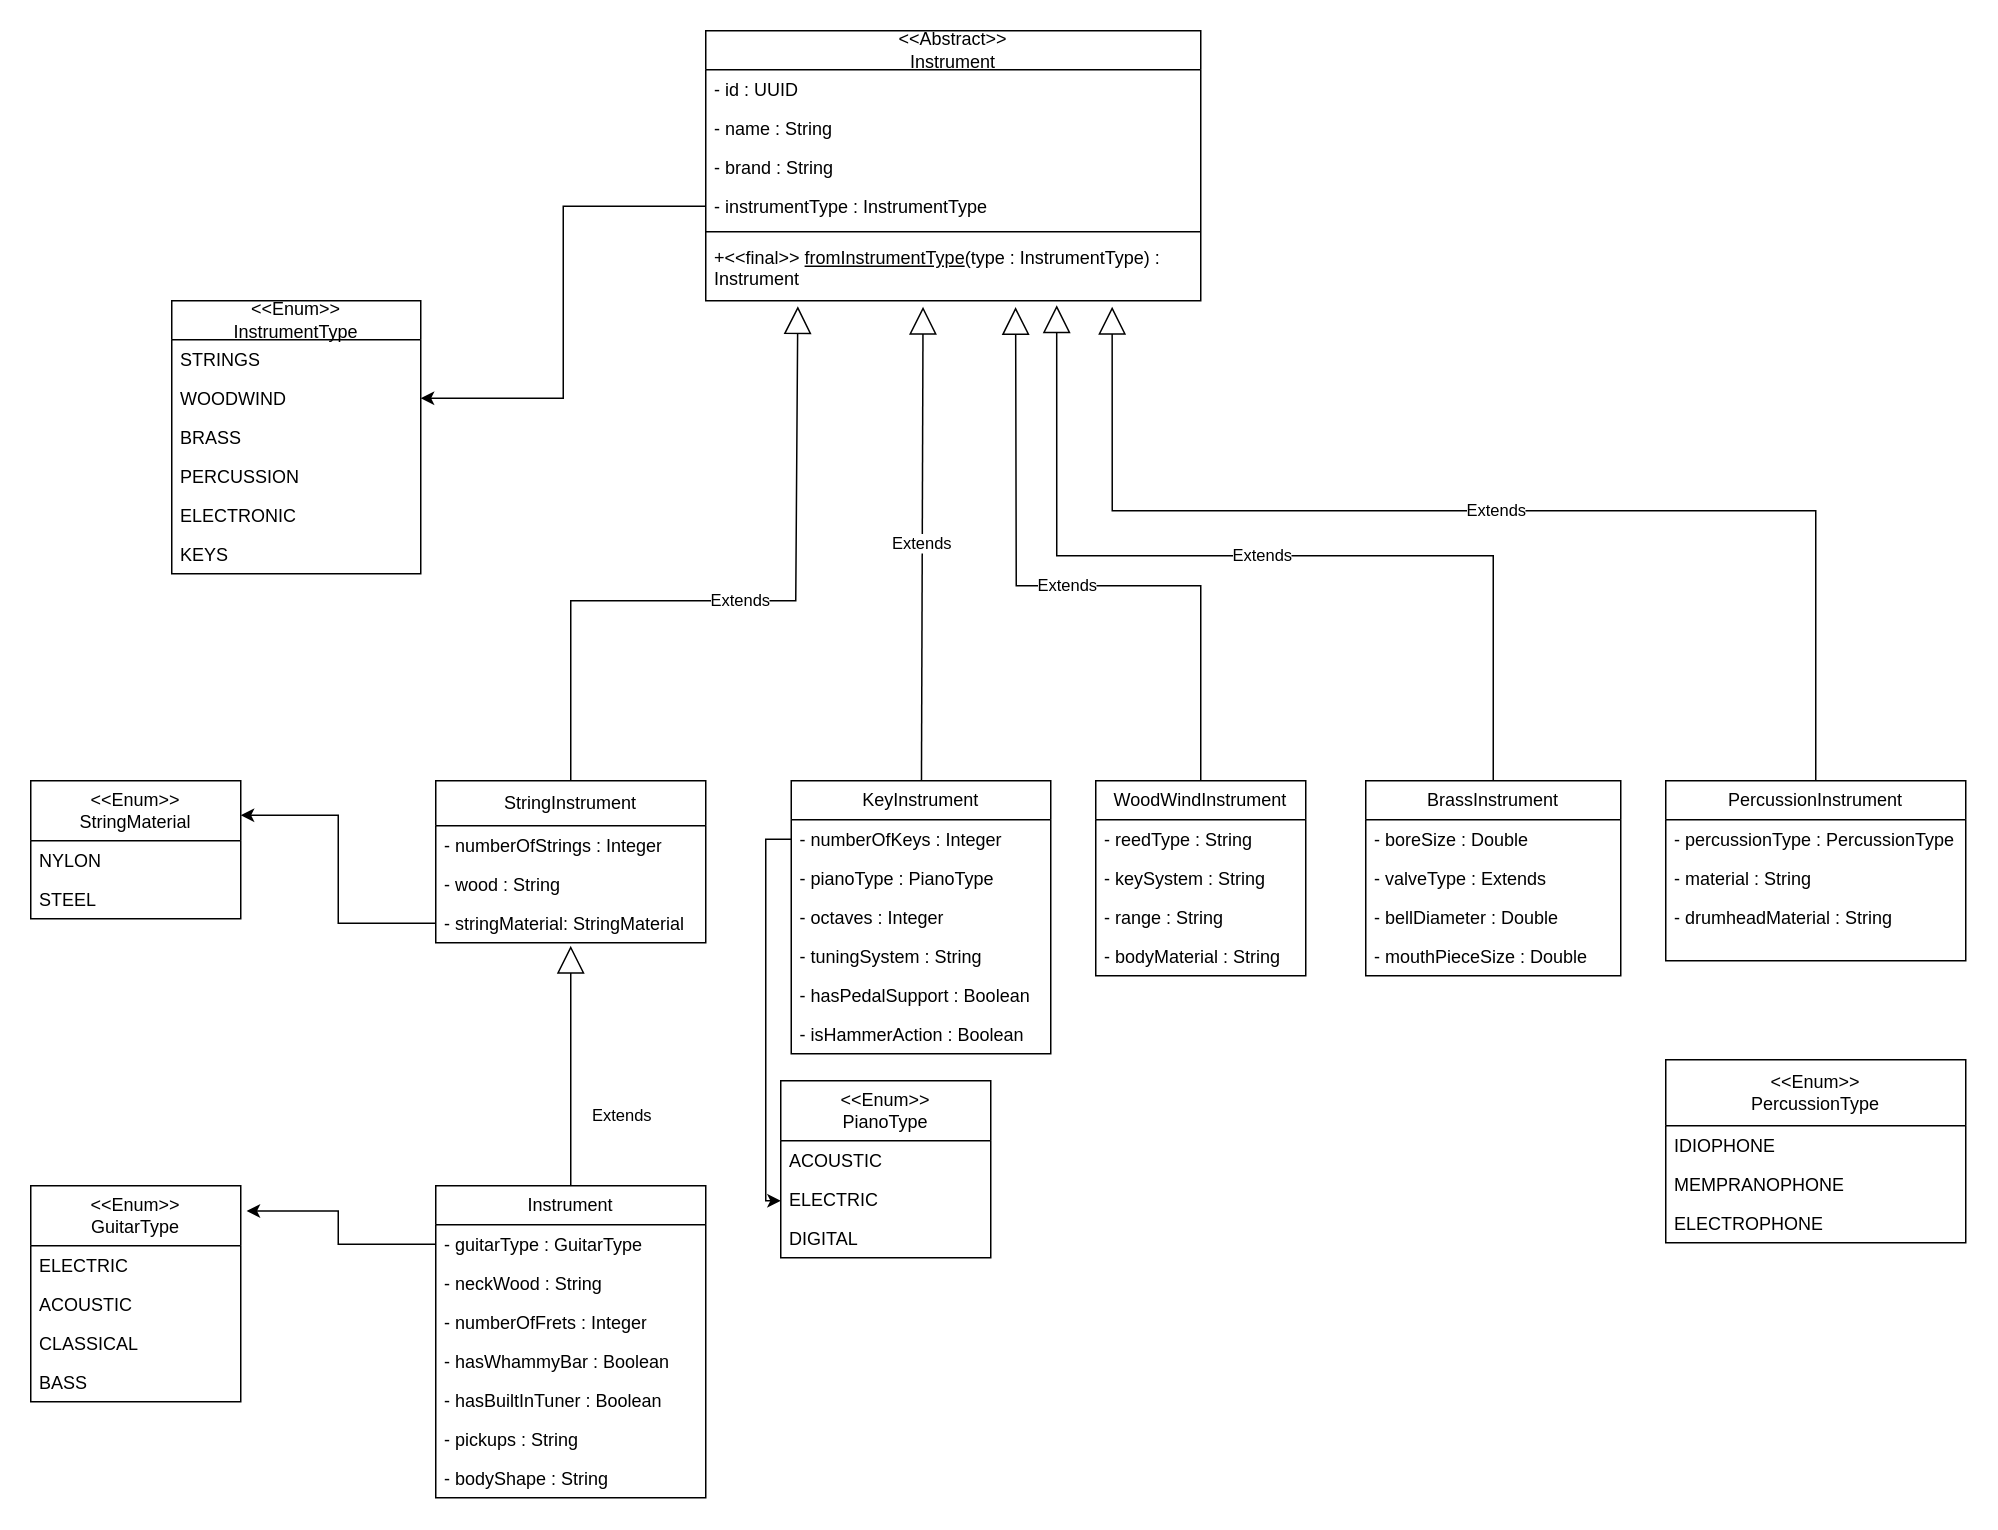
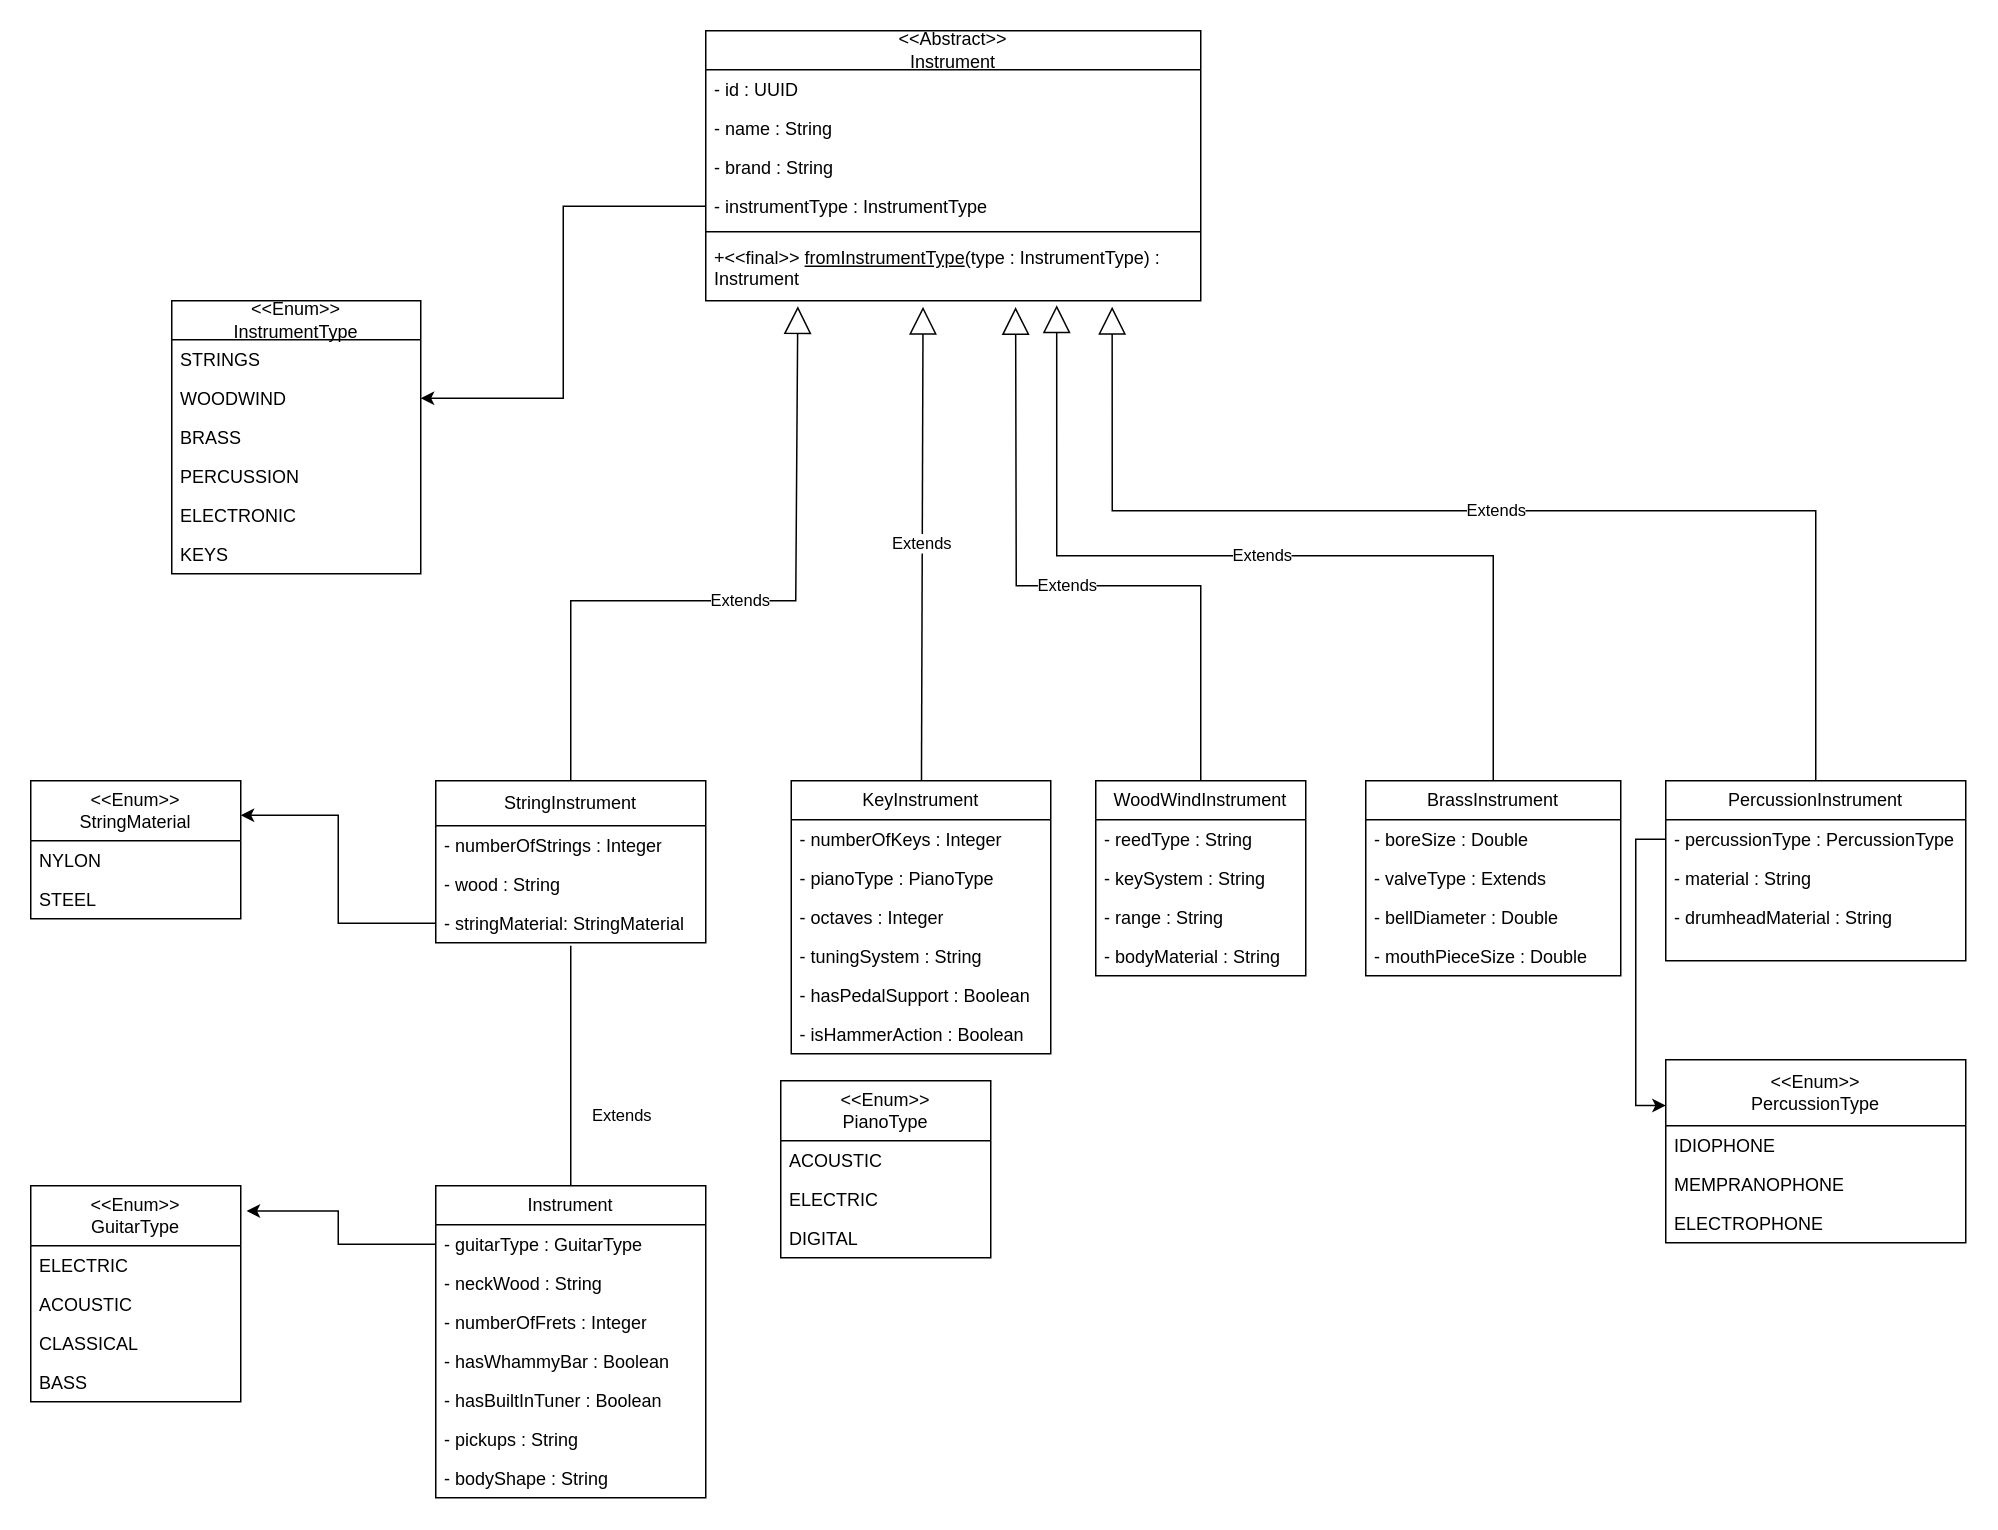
none -> (1636, 967)
(571, 974) -> (571, 961)
(766, 1009) -> none
